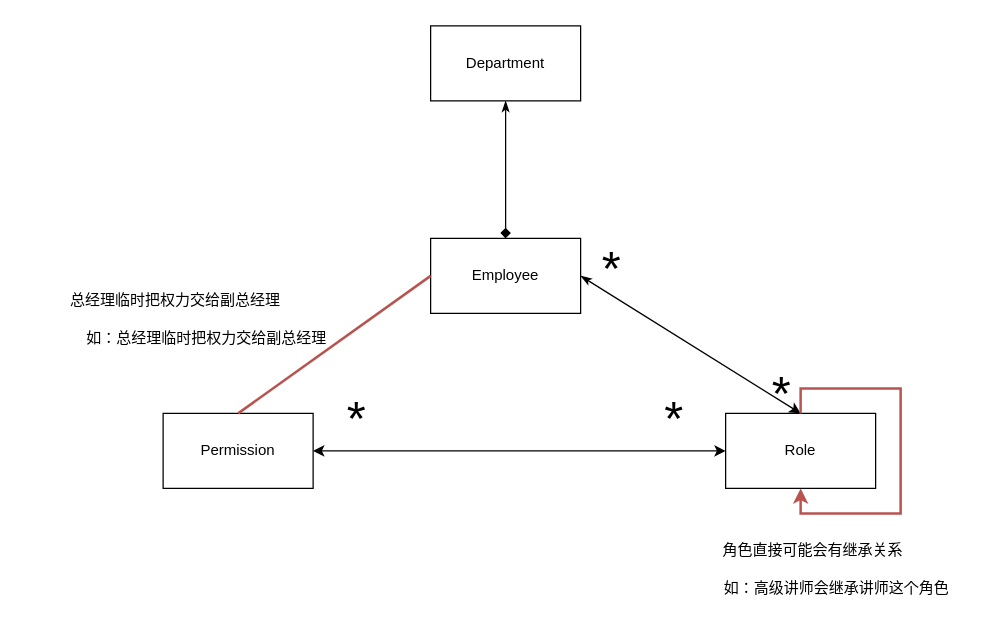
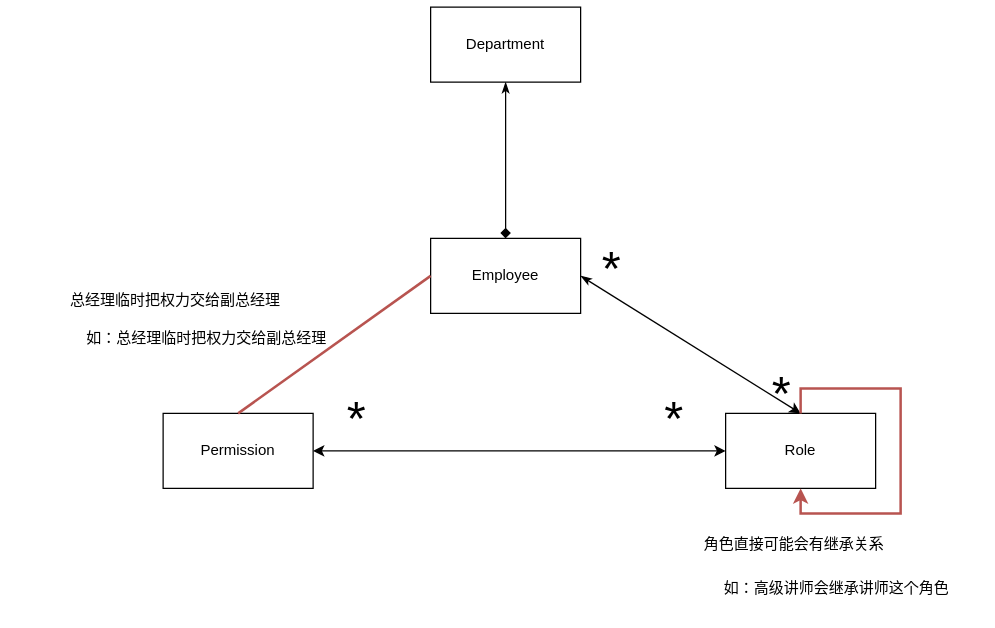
(506, 63) -> (506, 44)
(813, 551) -> (794, 544)
